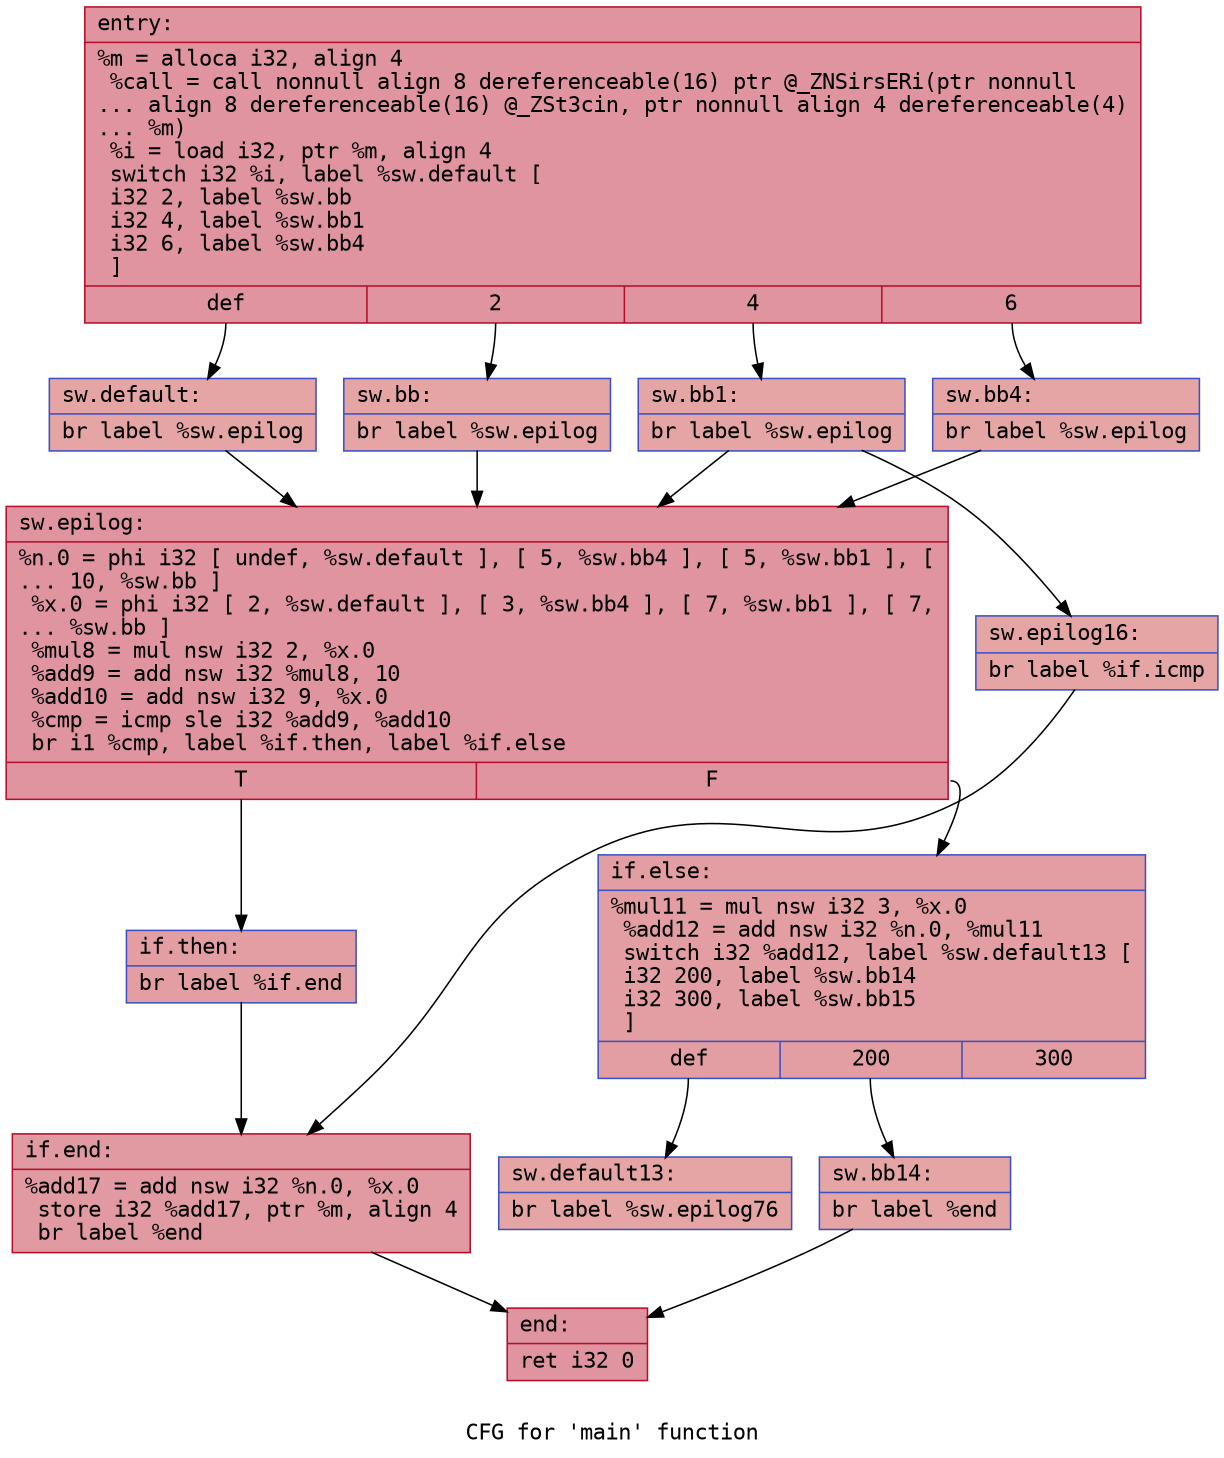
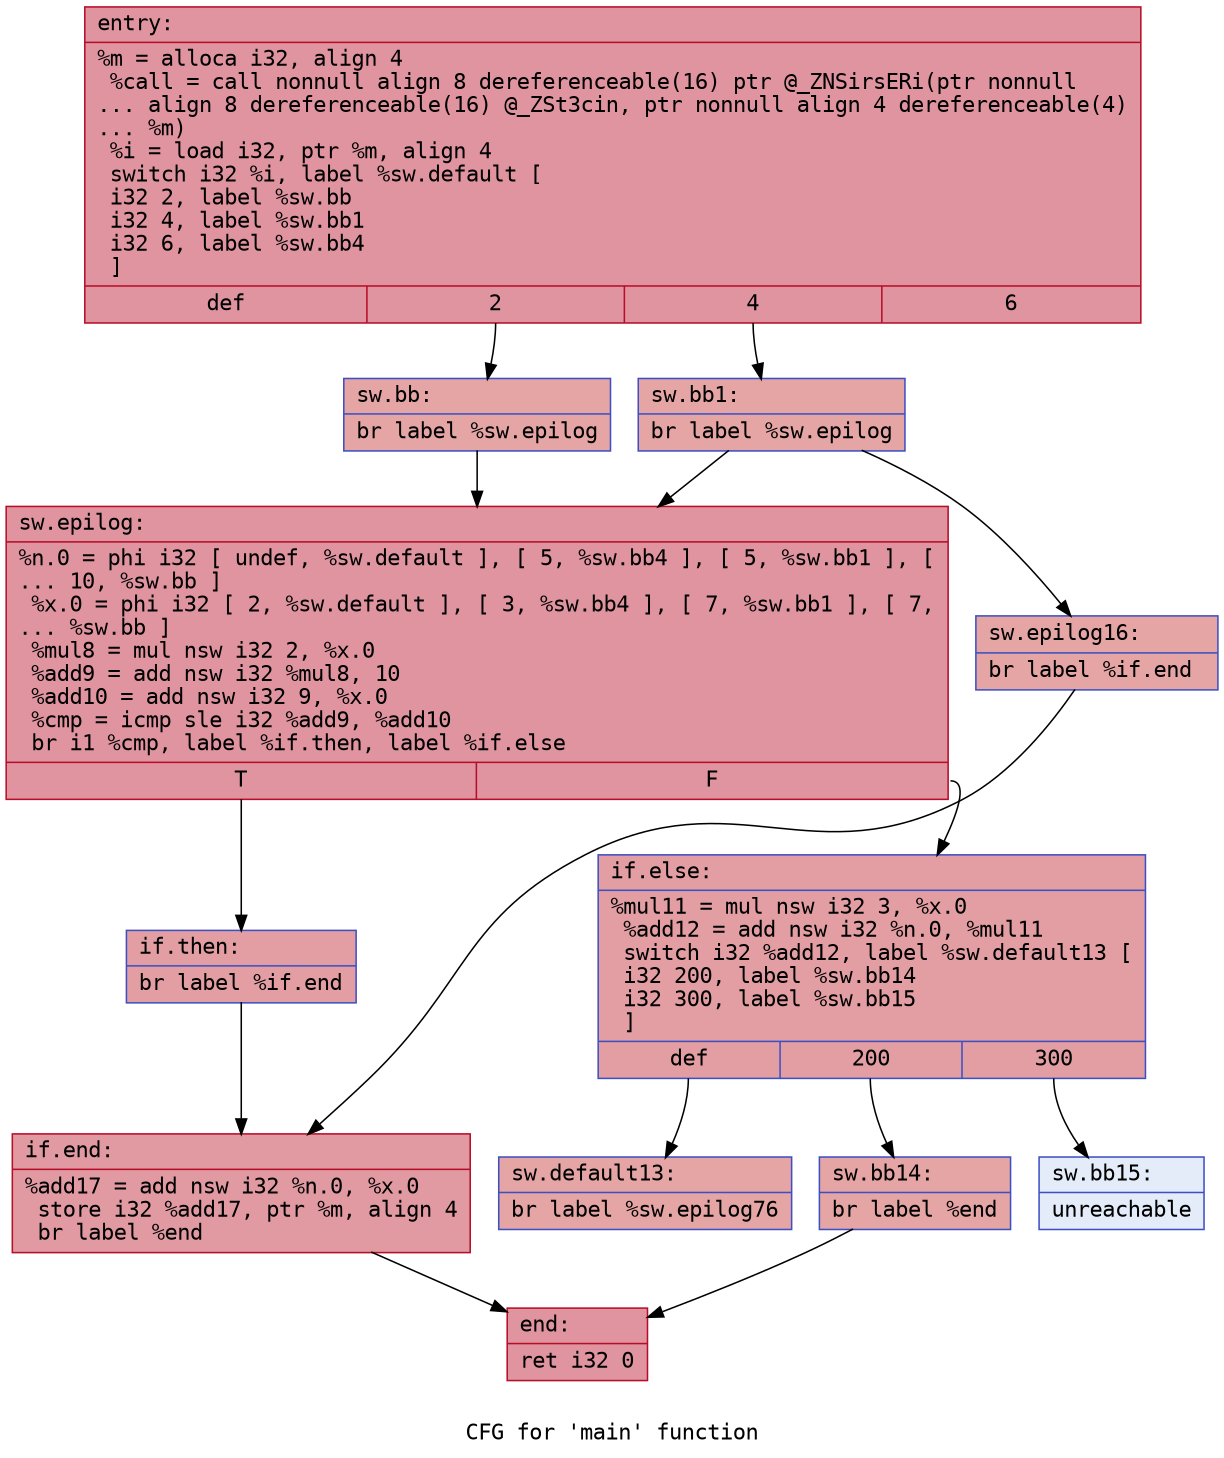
(183, 415) -> none
(1066, 415) -> none
(1097, 671) -> (1091, 671)
none -> (1122, 1193)
